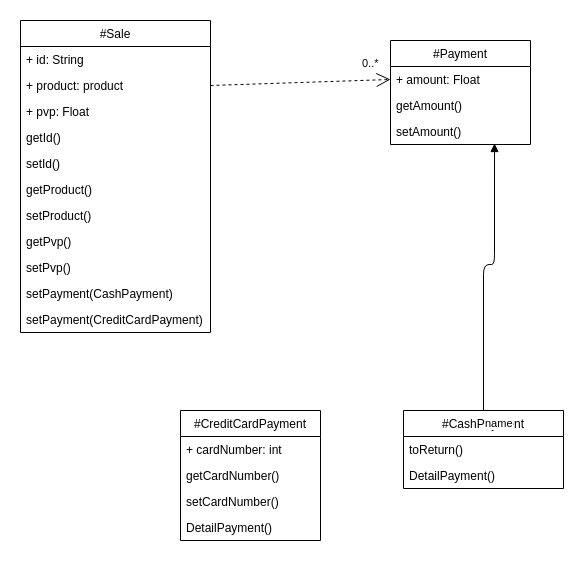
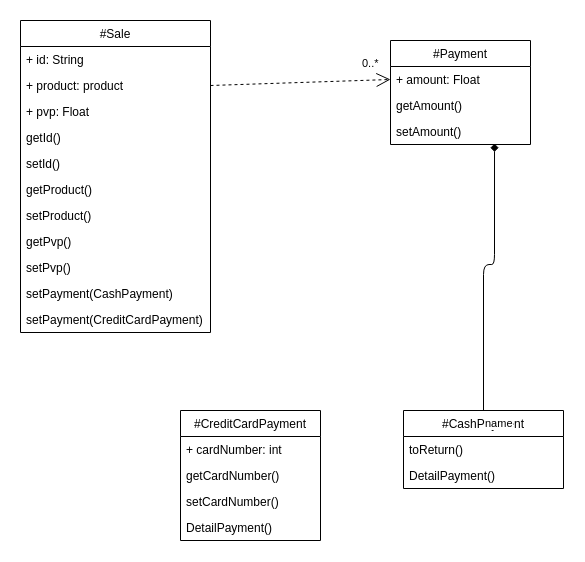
(495, 153) -> (495, 152)
